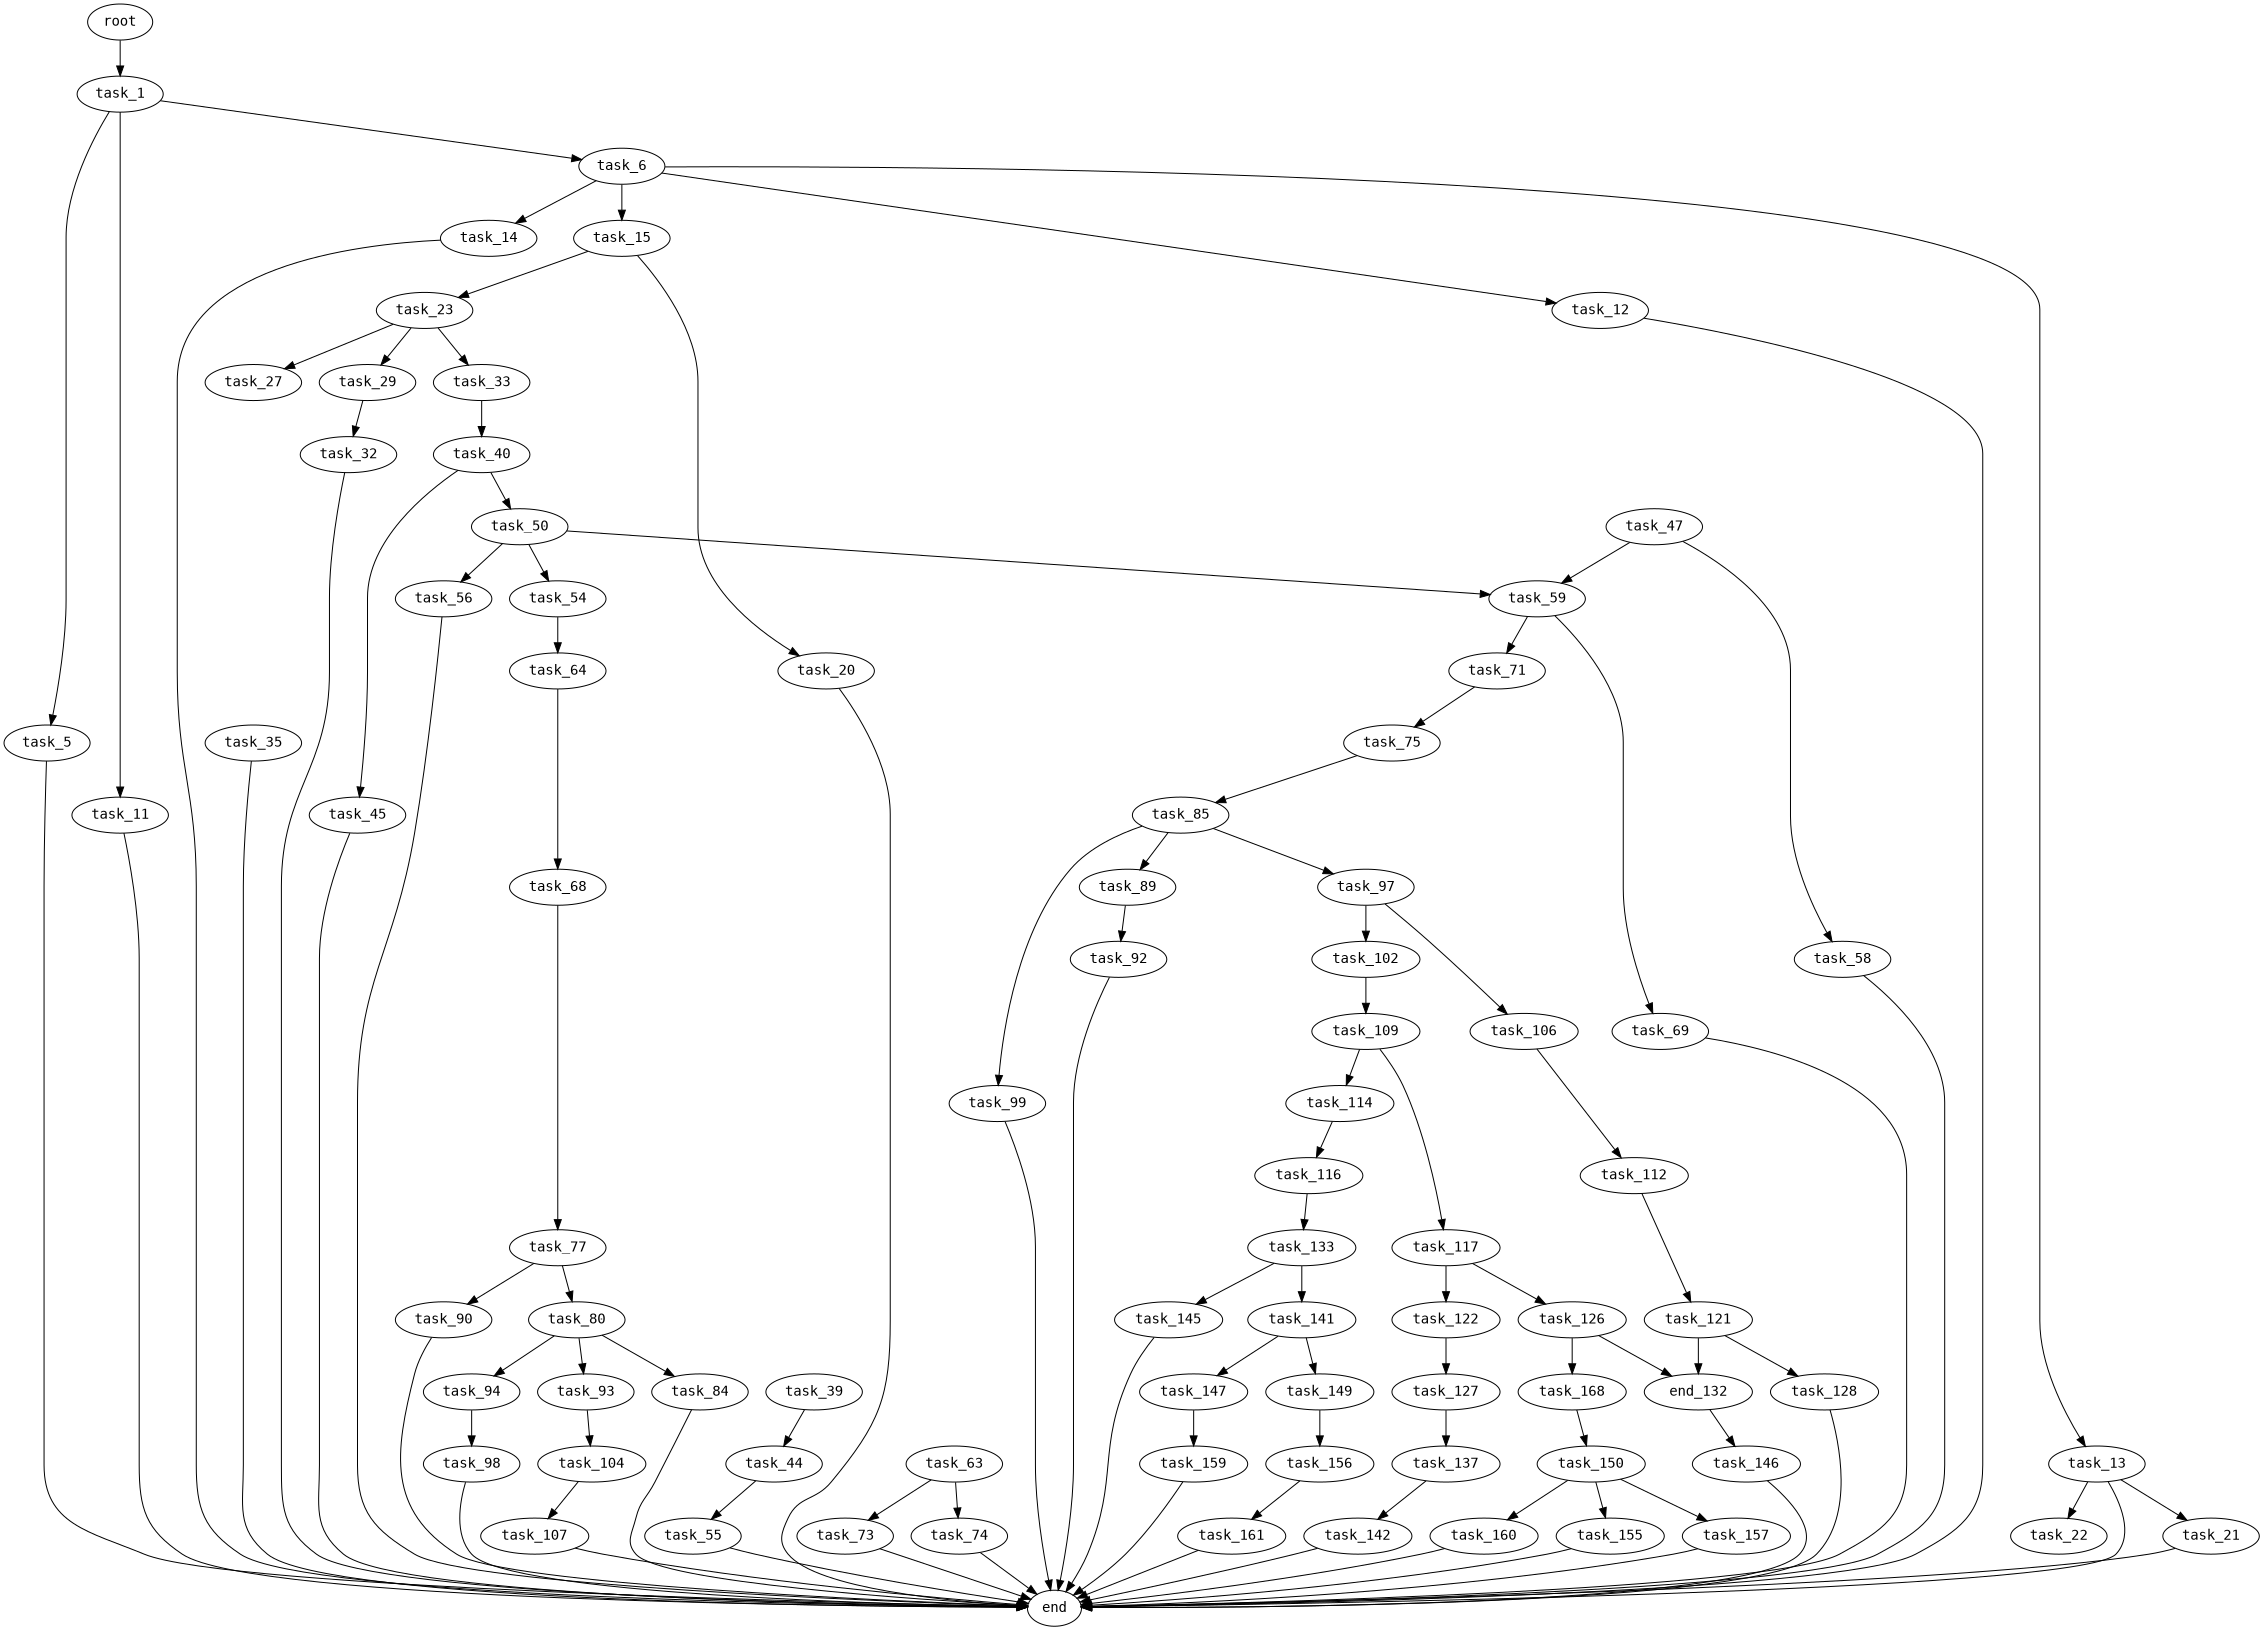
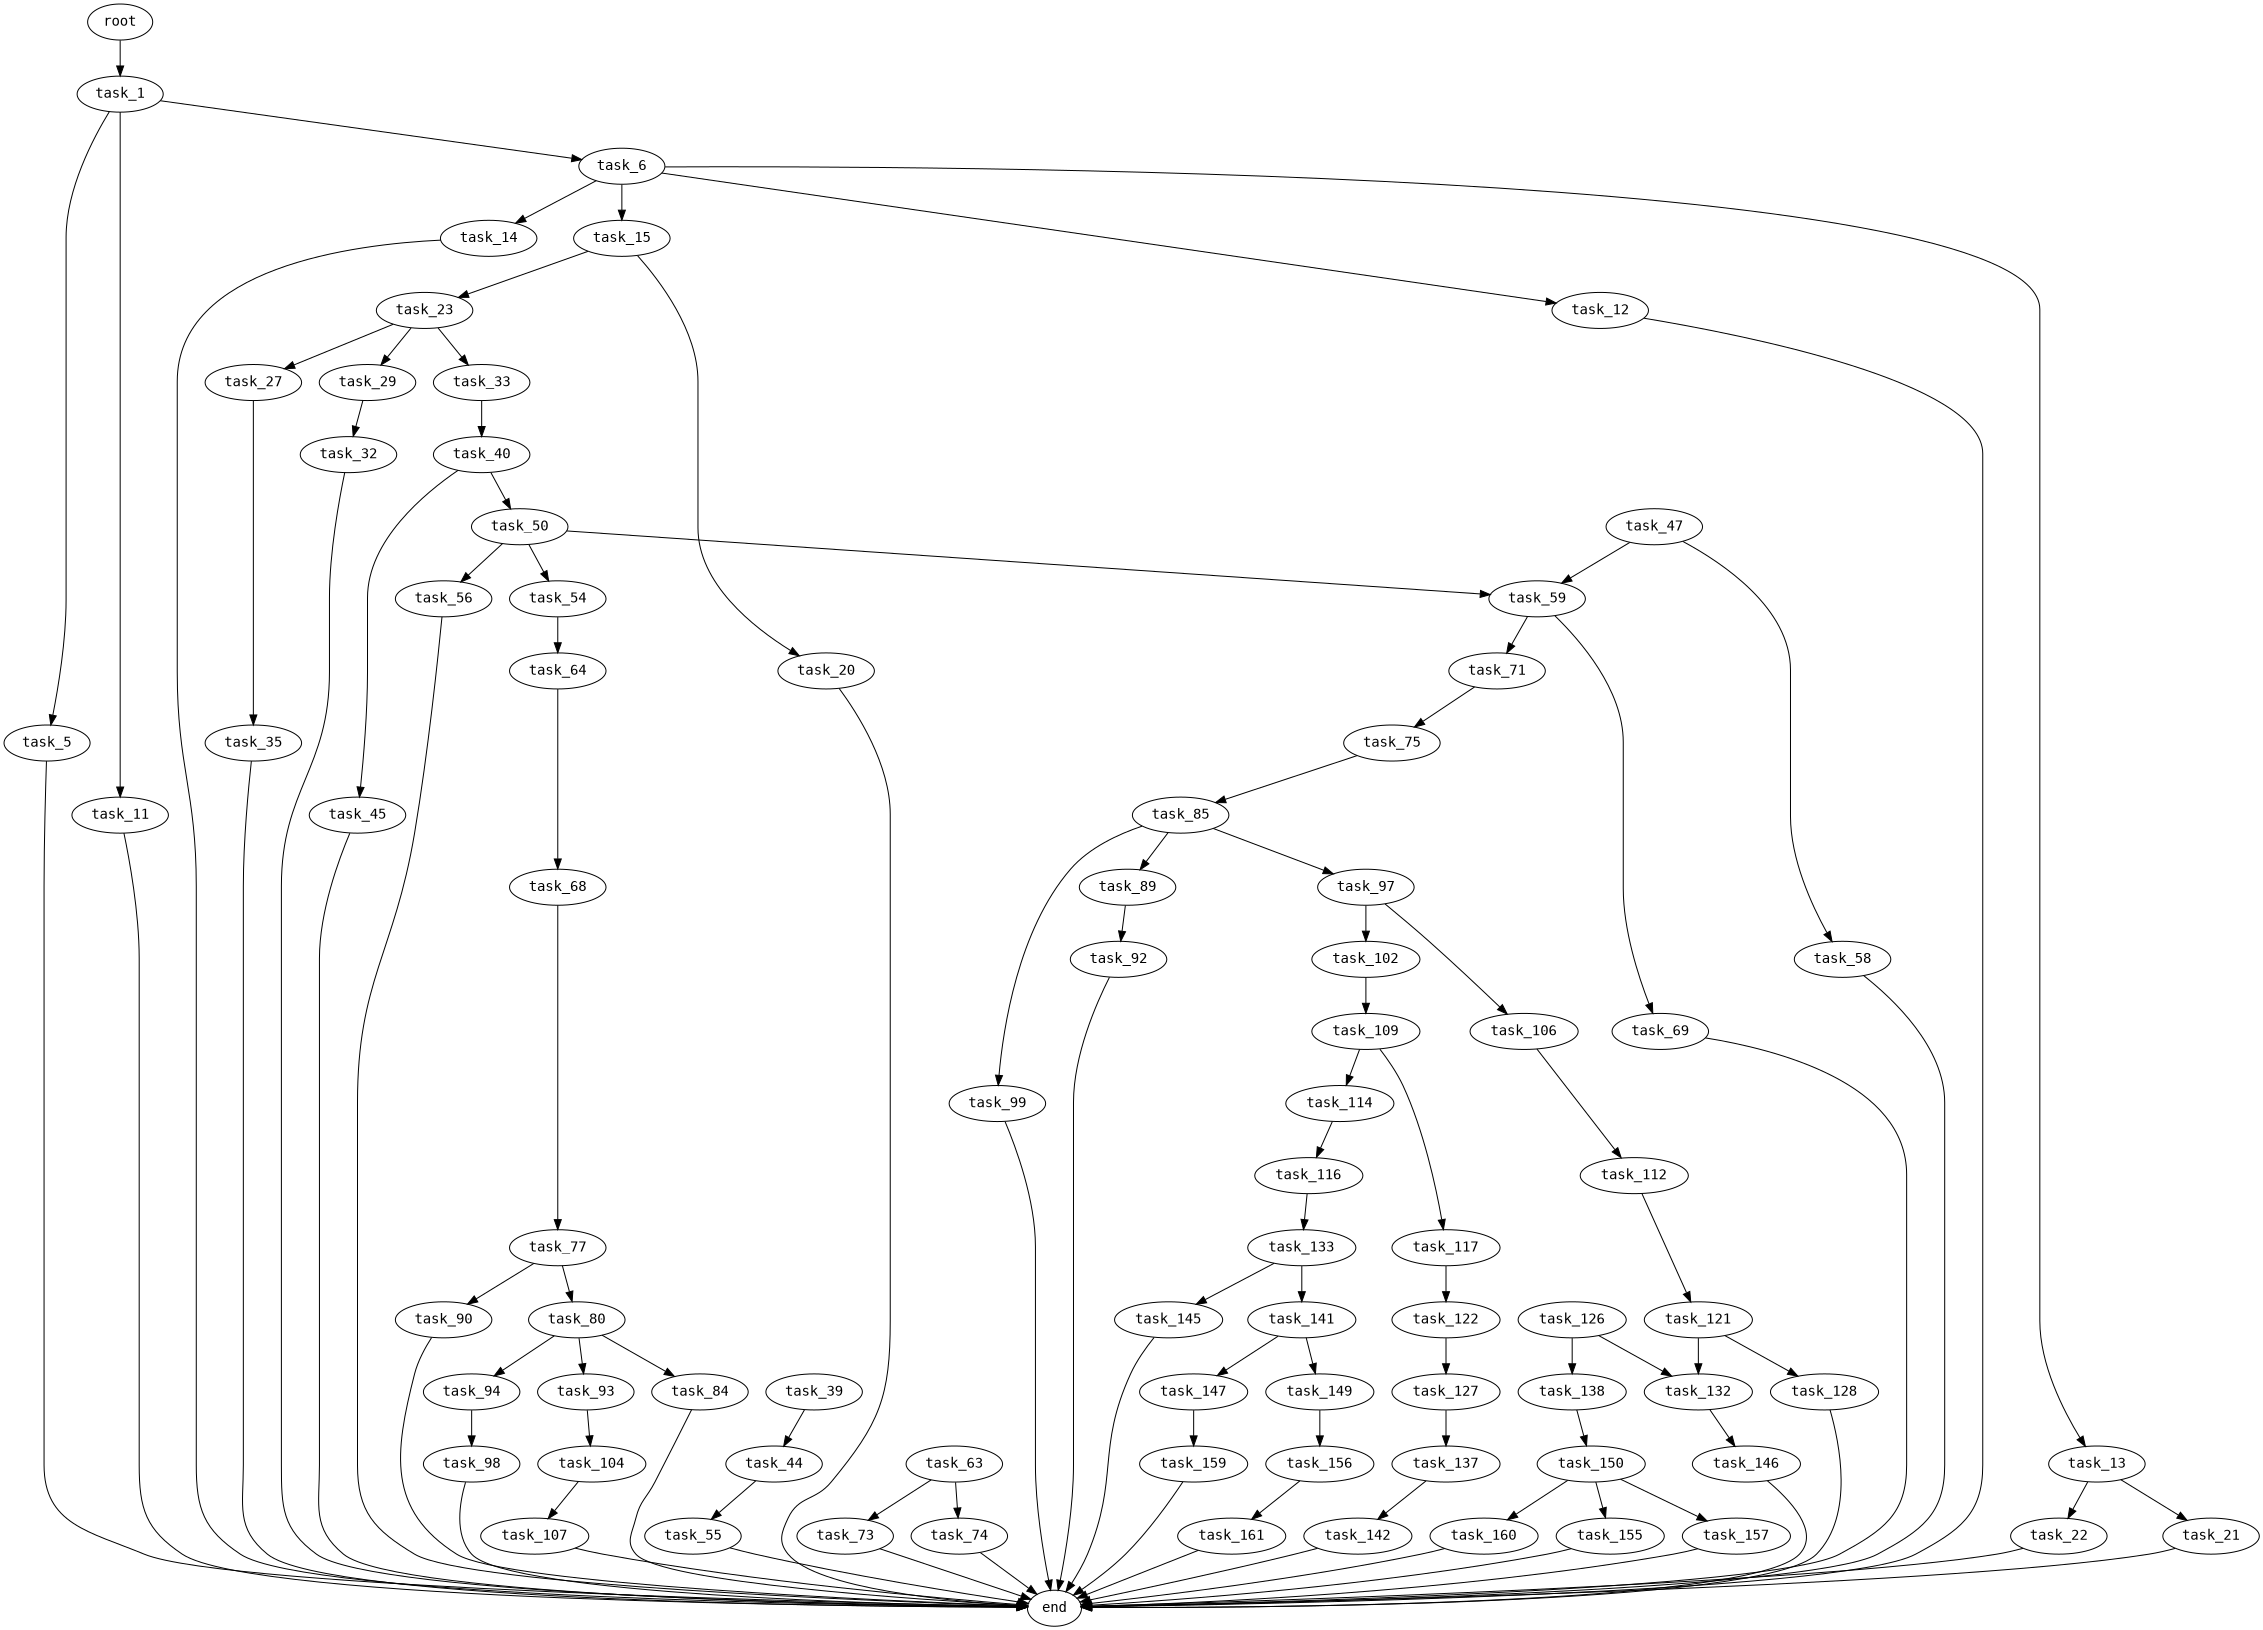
none -> (253, 558)
(1505, 1281) -> none
(1572, 1392) -> (1572, 1392)
(1698, 1392) -> (1698, 1392)
(1644, 1594) -> (1558, 1588)
